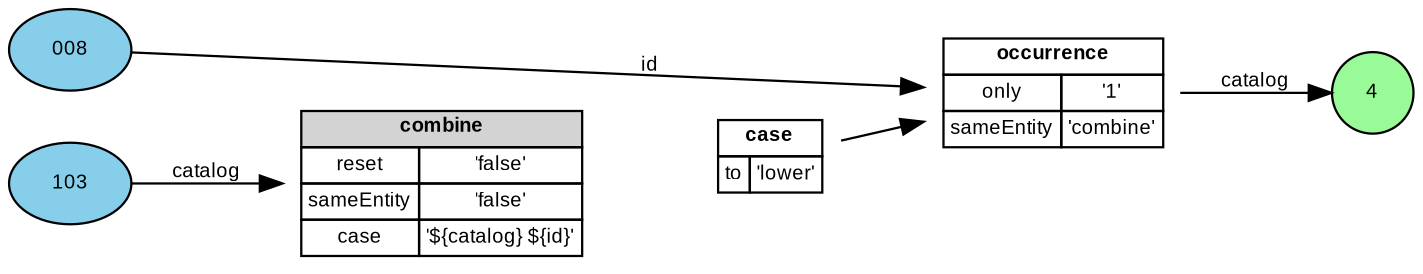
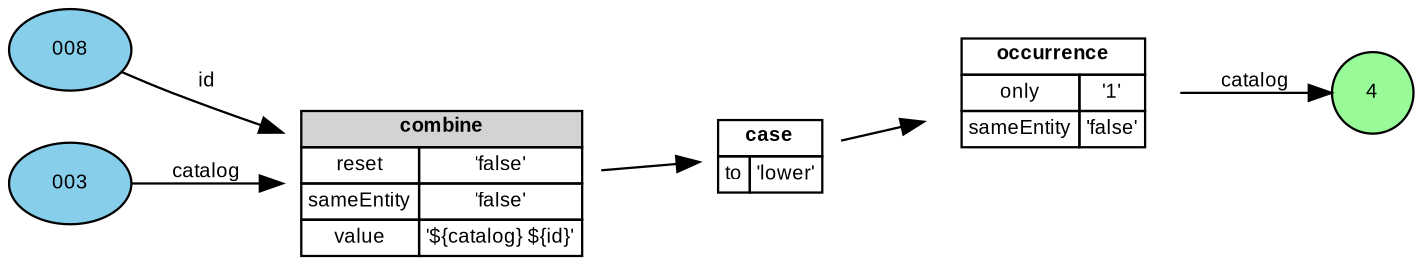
(516, 69) -> (191, 100)
(1112, 128) -> (1112, 128)
none -> (639, 167)
(70, 183) -> (70, 183)
(360, 237) -> (360, 237)
